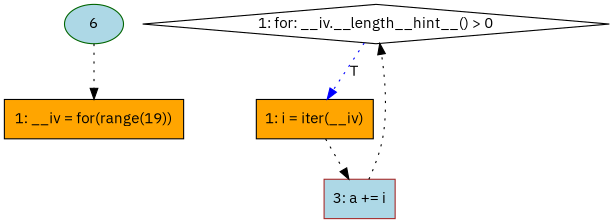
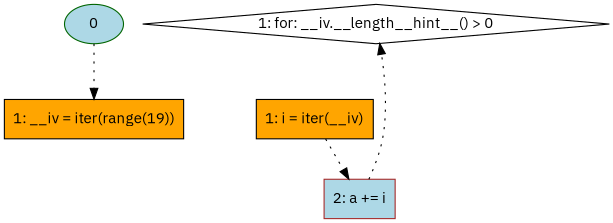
(94, 24) -> (94, 24)
(349, 66) -> none
(94, 119) -> (94, 119)
(360, 199) -> (360, 199)
